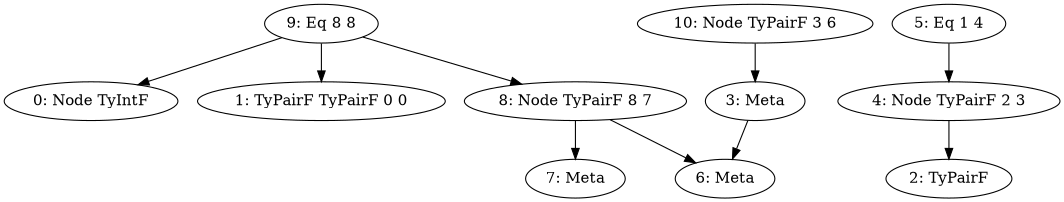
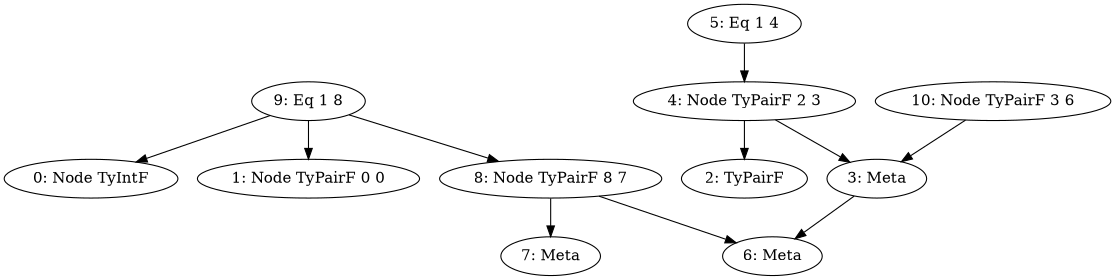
(321, 24) -> (308, 101)
(321, 101) -> (308, 179)
none -> (808, 138)
